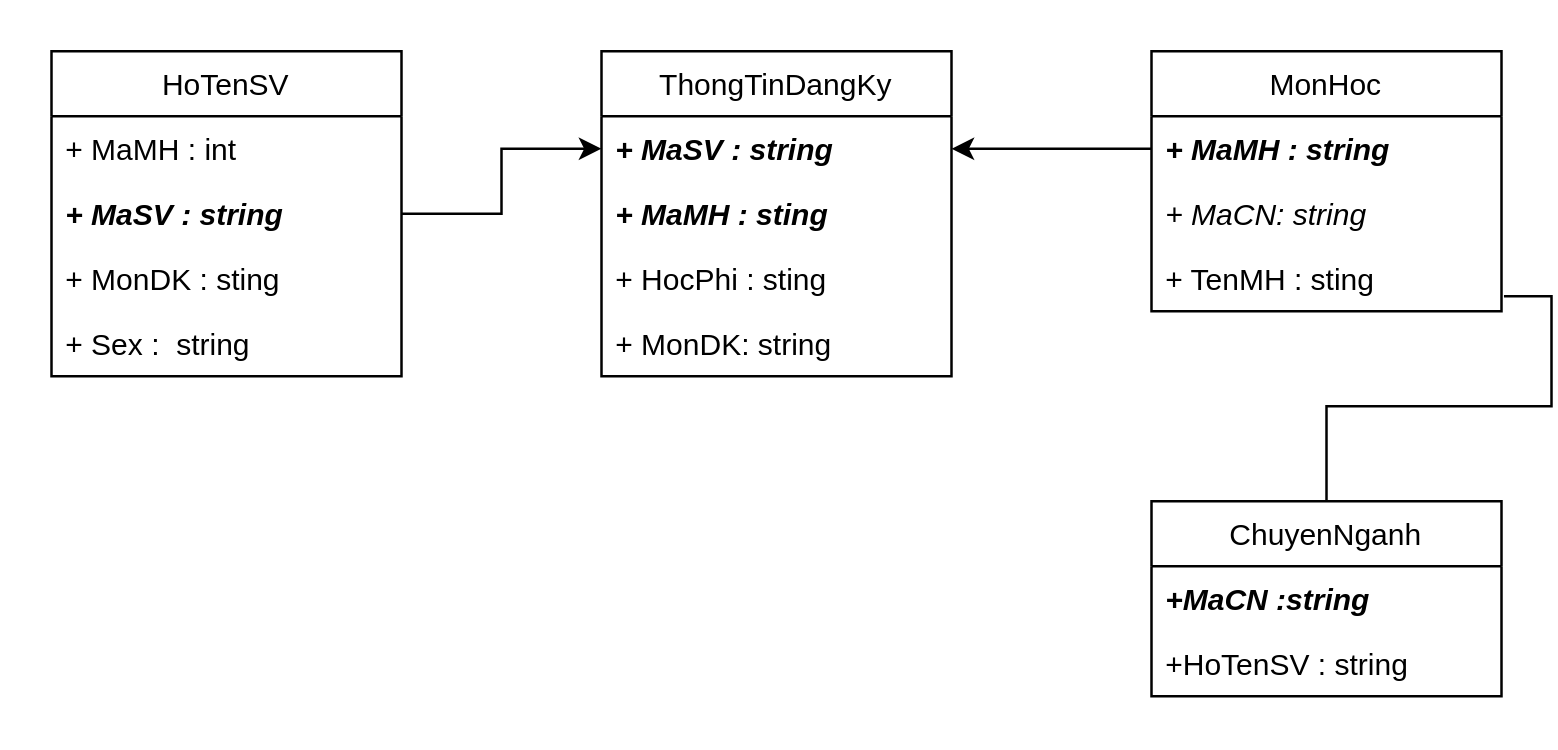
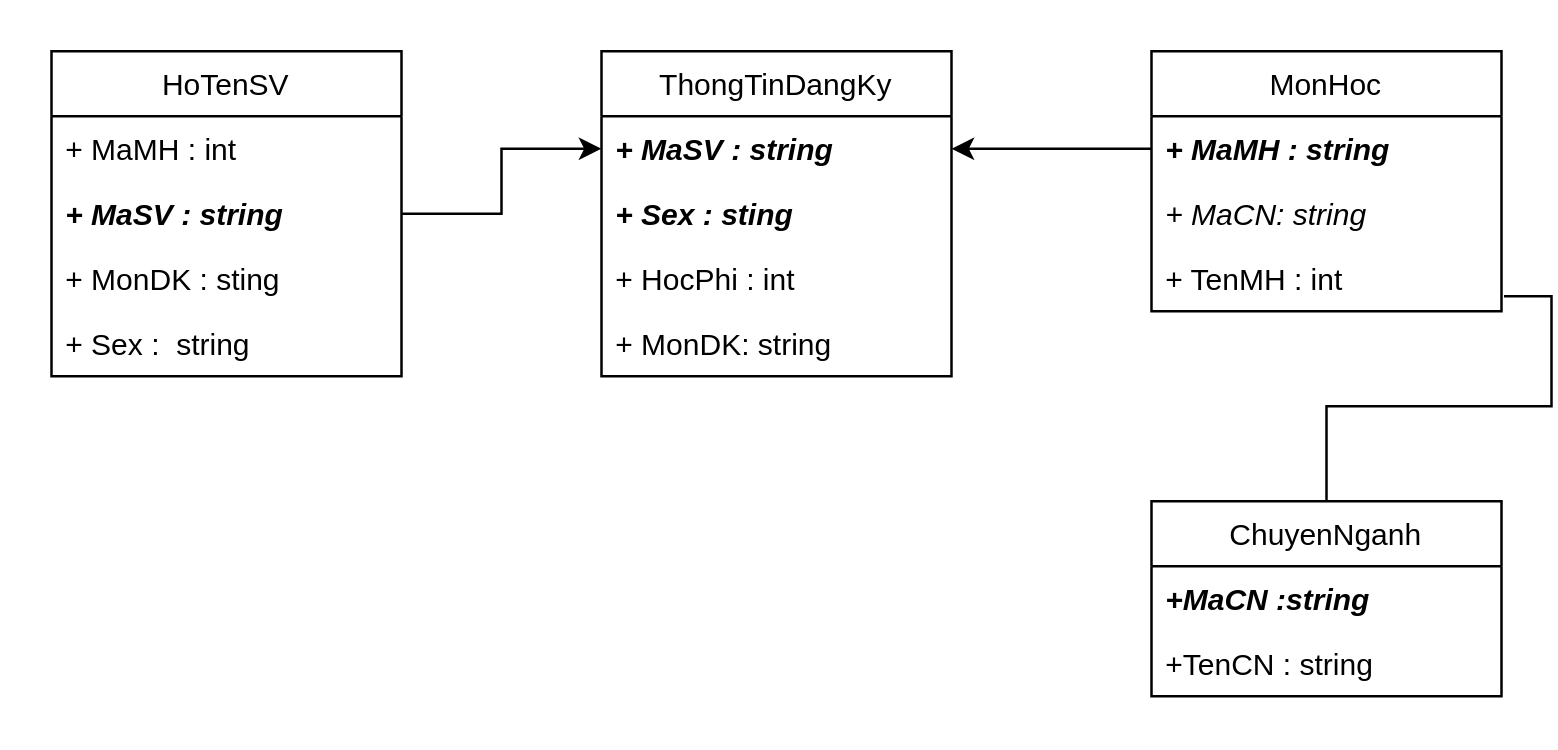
(713, 215) -> (705, 215)
(726, 280) -> (709, 280)
(1272, 280) -> (1255, 280)
(1292, 665) -> (1275, 665)
